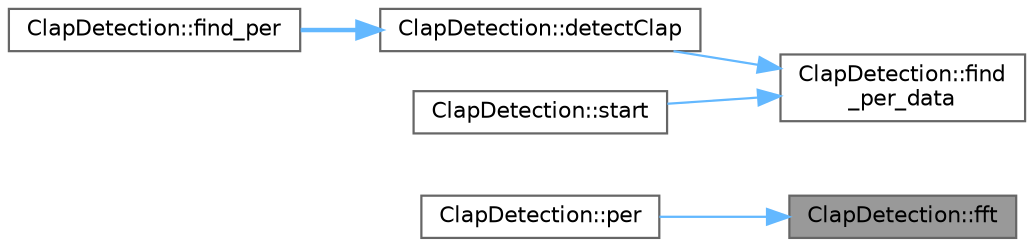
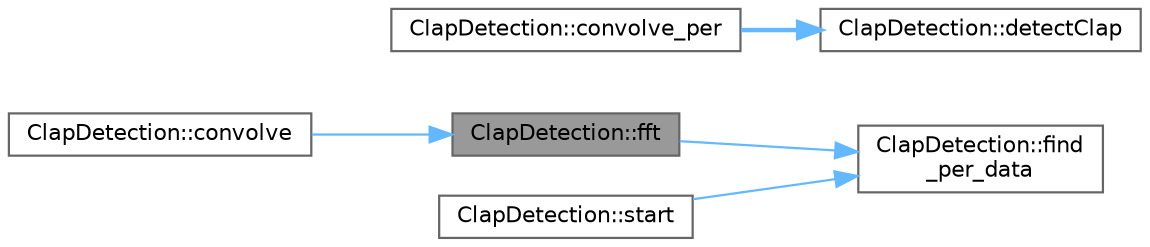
(155, 30) -> (566, 30)
(716, 58) -> (758, 146)
(540, 217) -> (160, 135)
